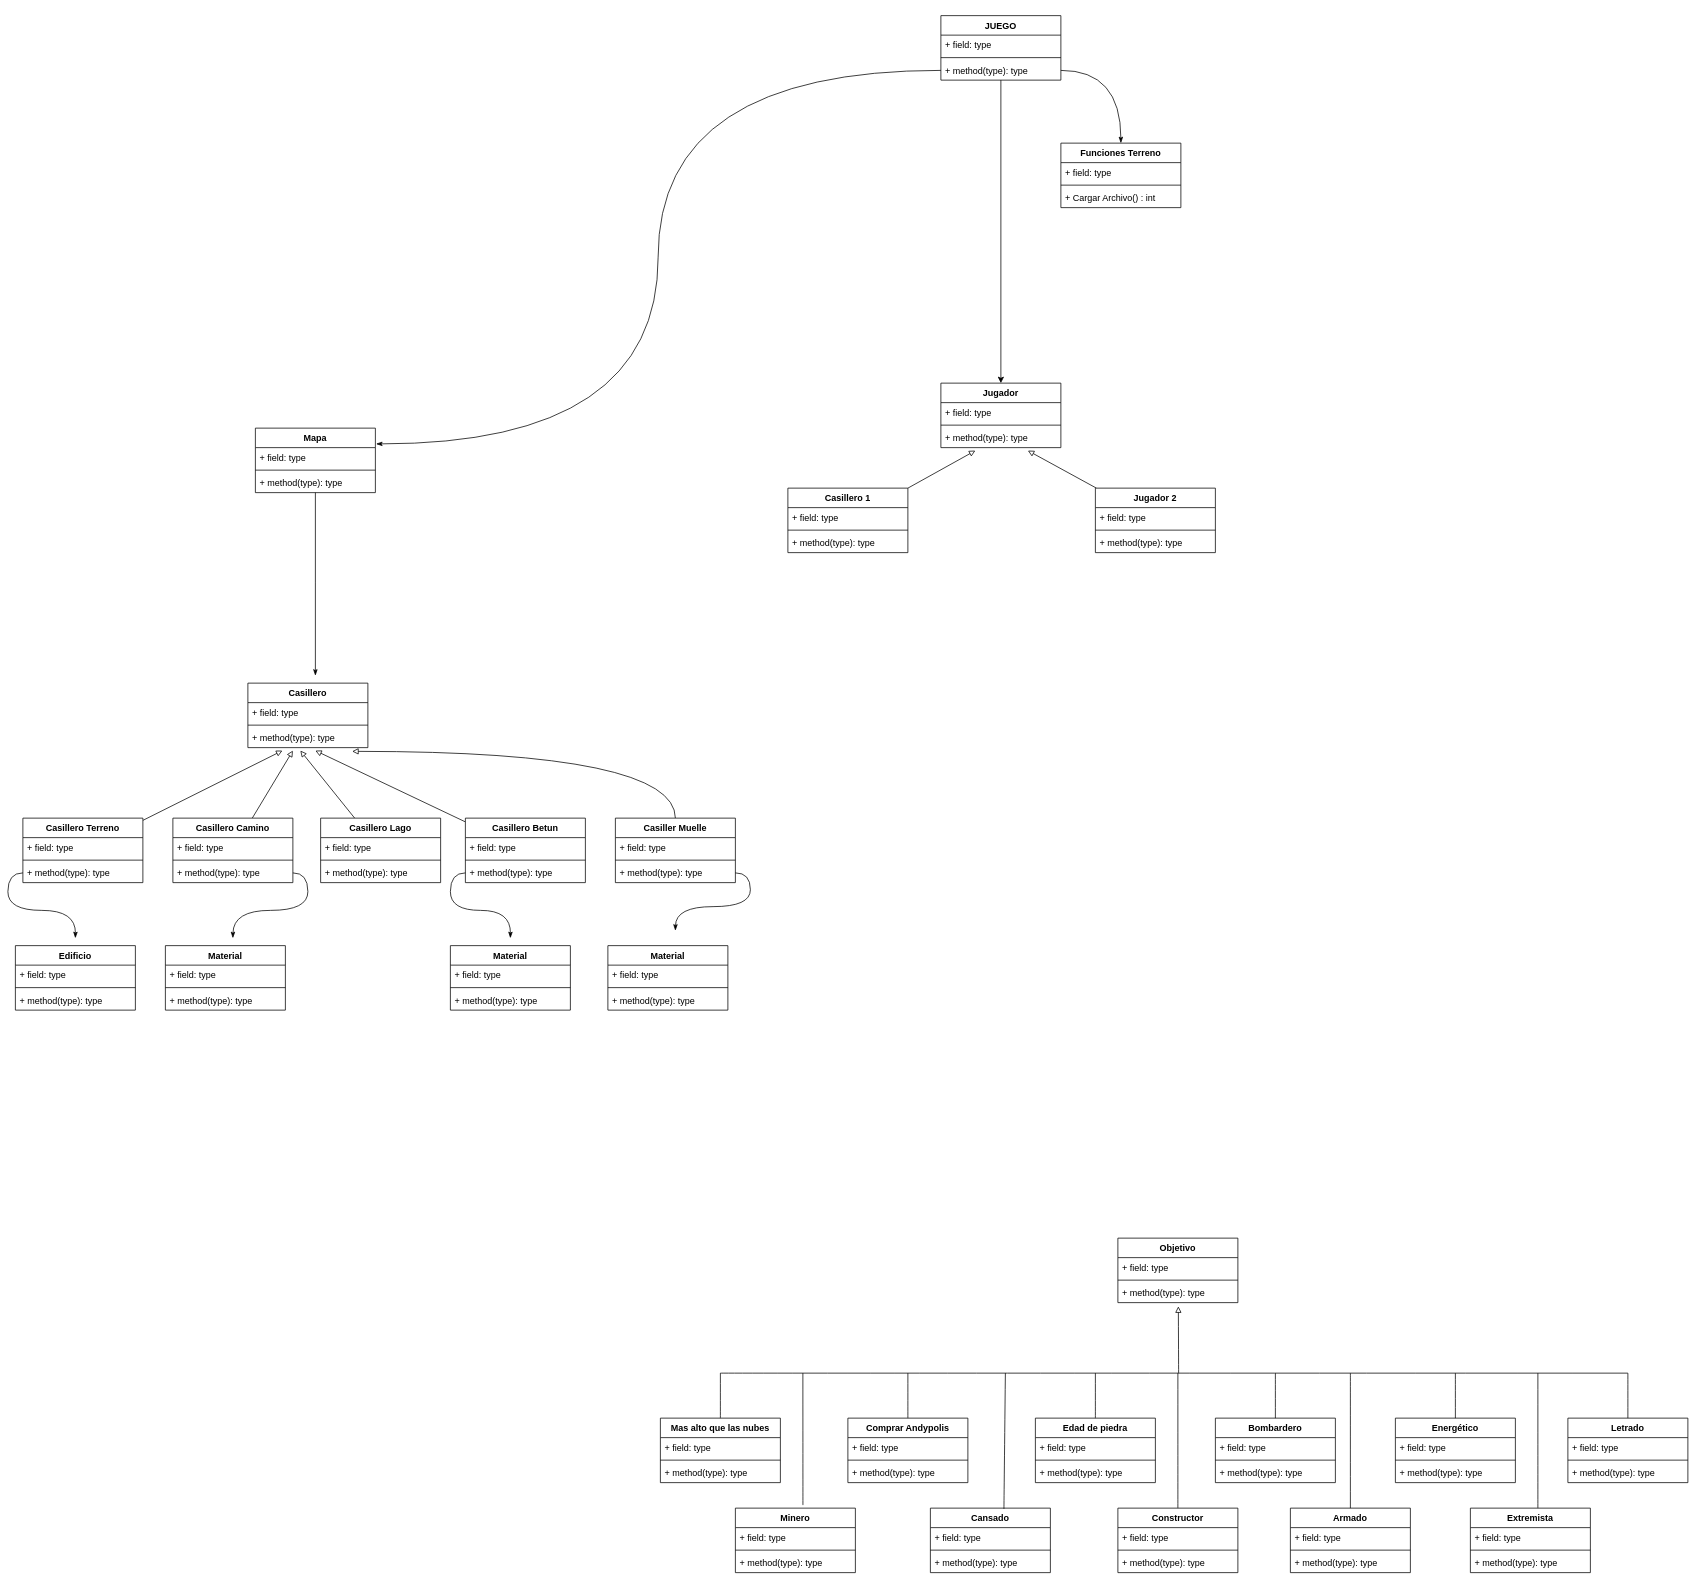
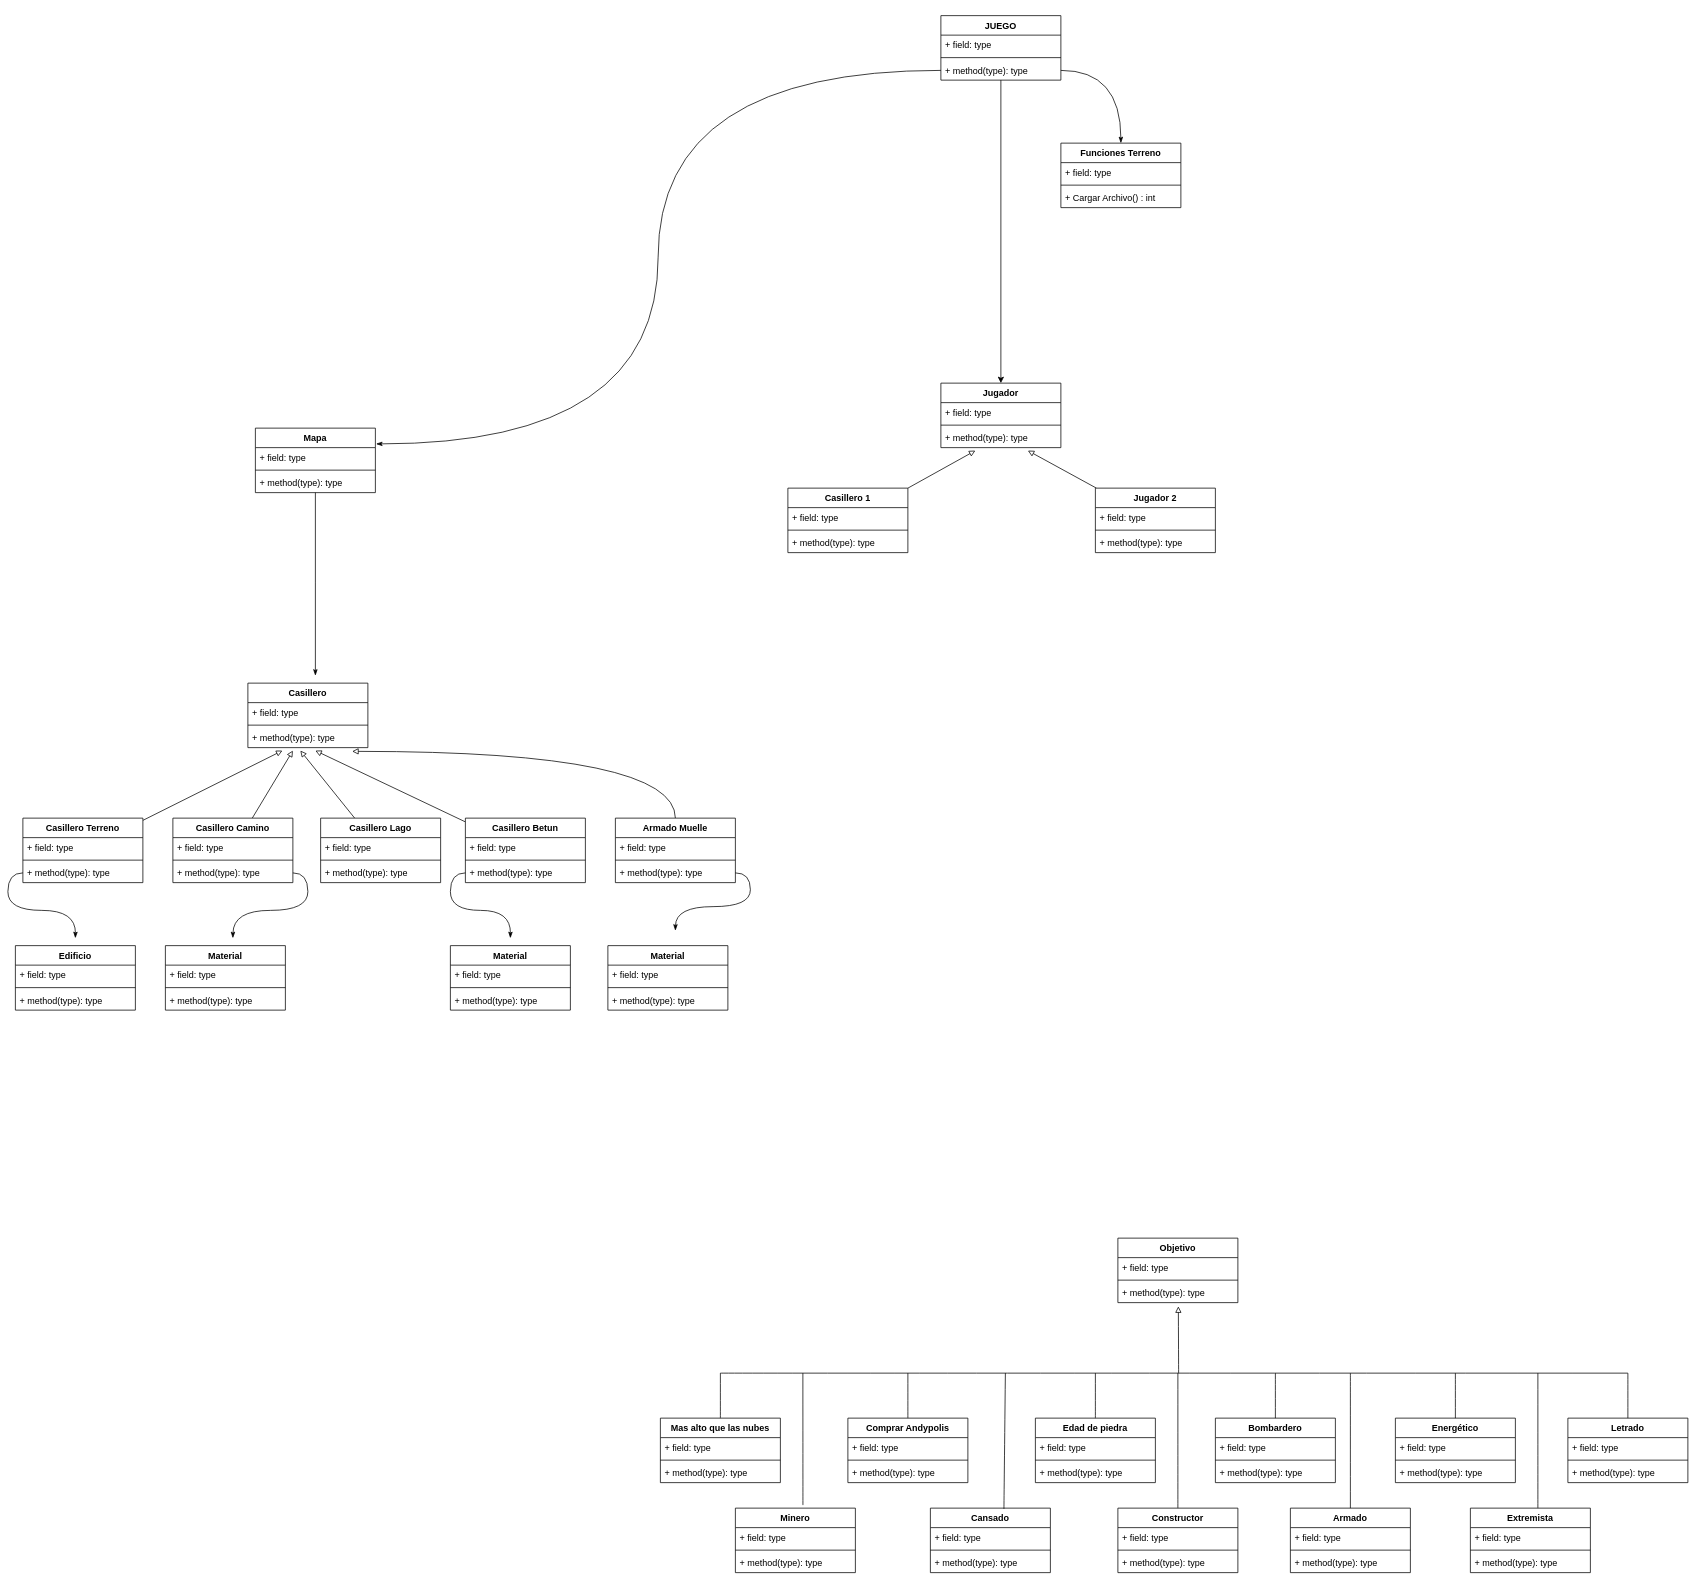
(675, 828) -> (675, 828)
